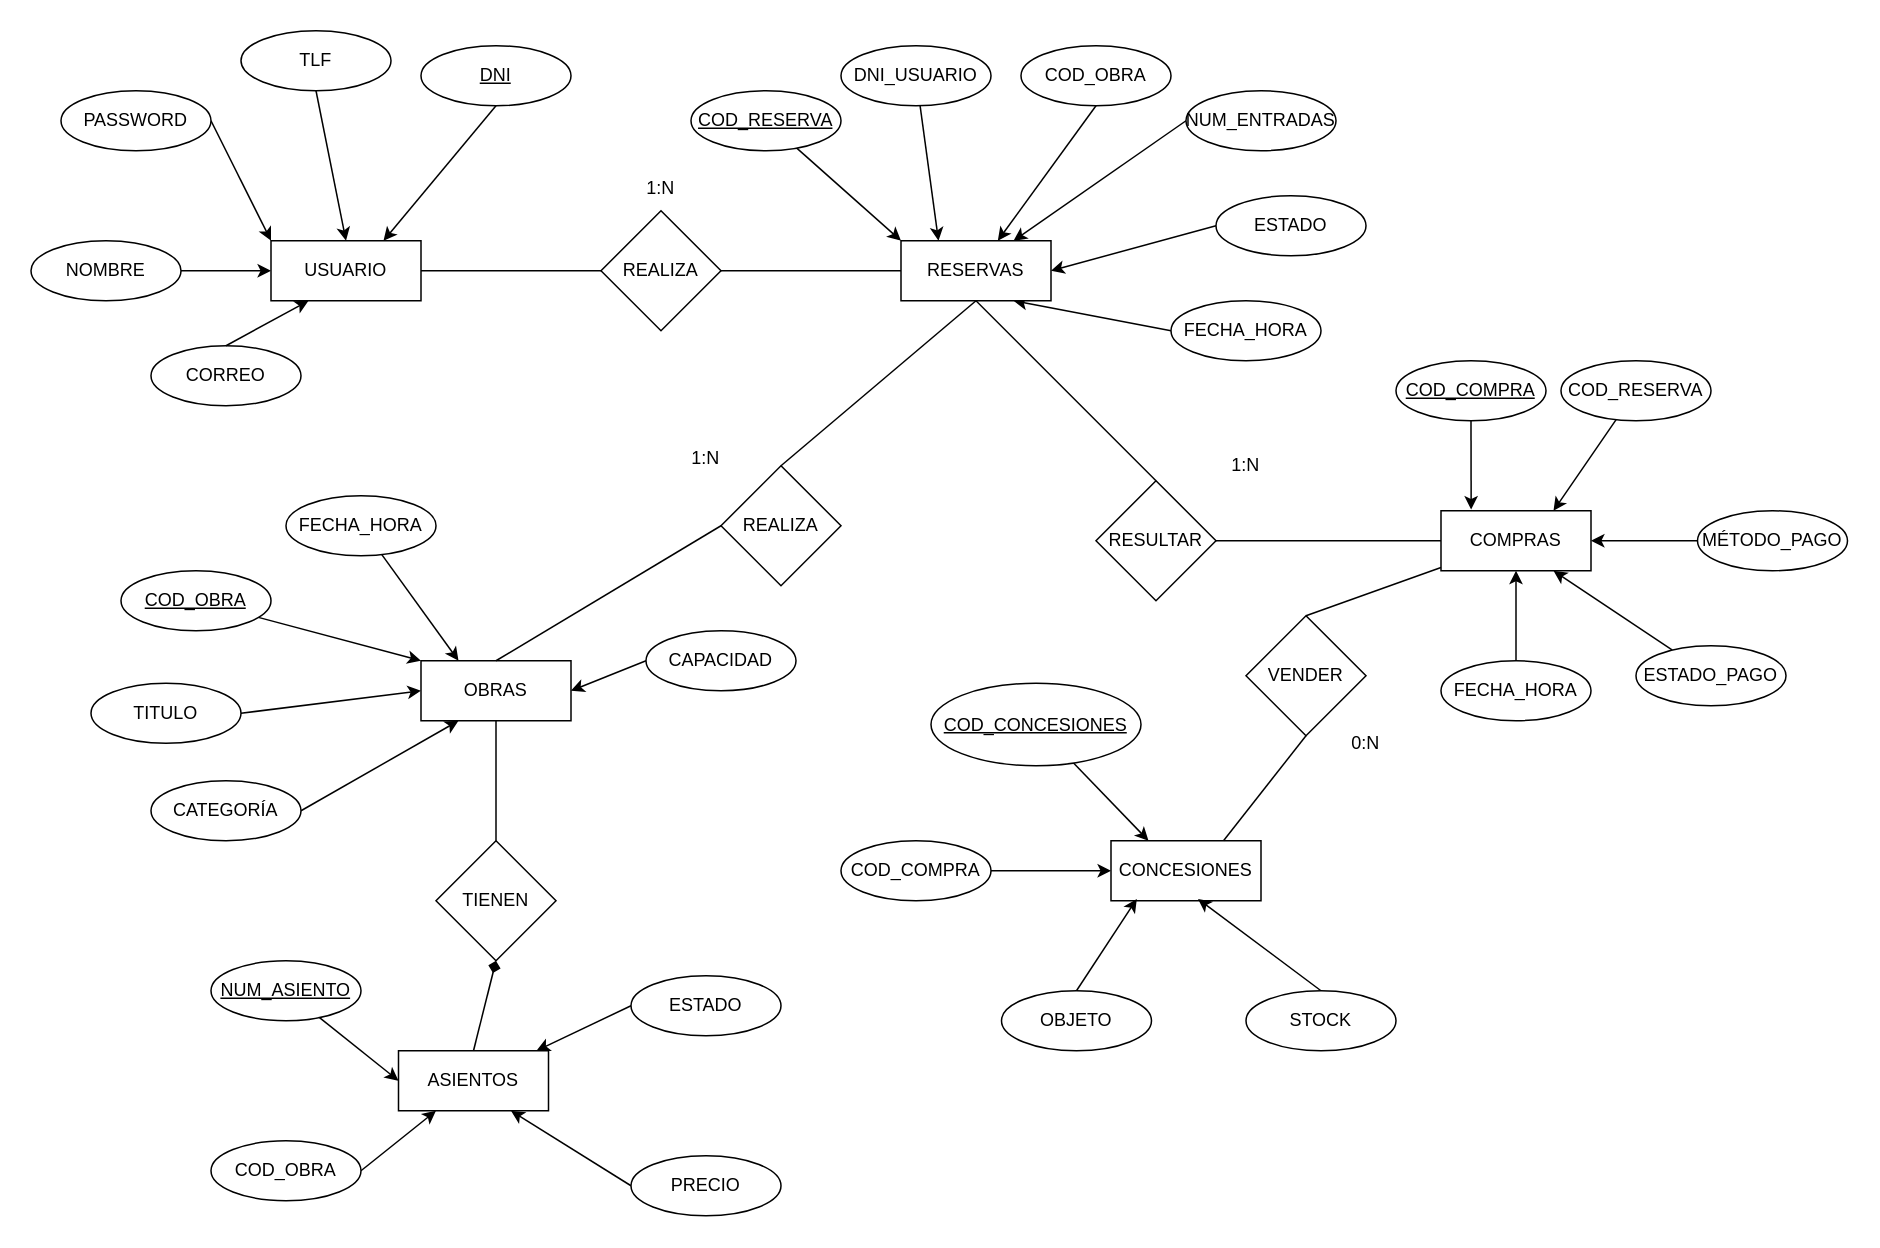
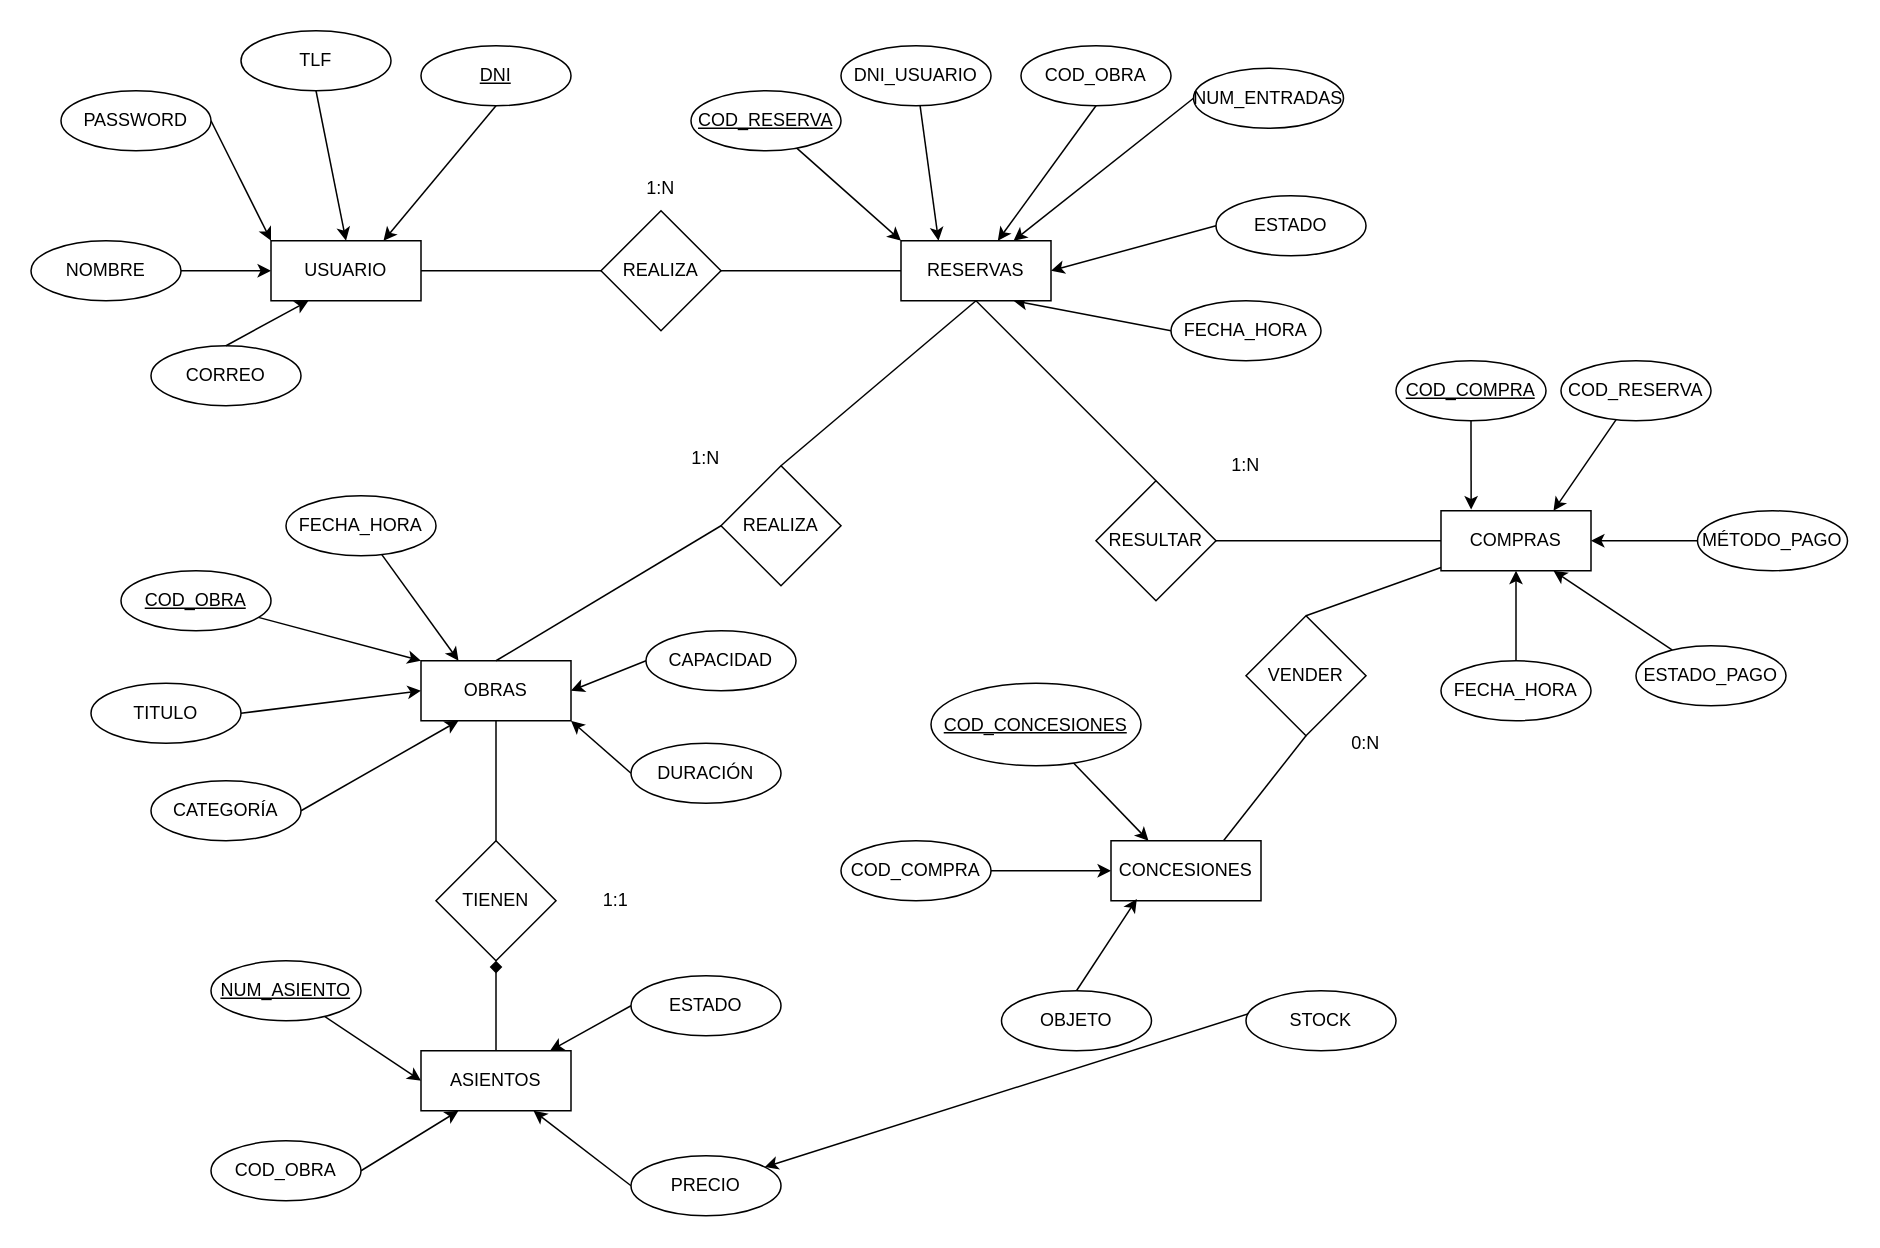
(1261, 121) -> (1268, 98)
none -> (604, 750)
none -> (706, 773)
none -> (616, 901)
(1263, 948) -> (1011, 1089)
(473, 1081) -> (496, 1081)
